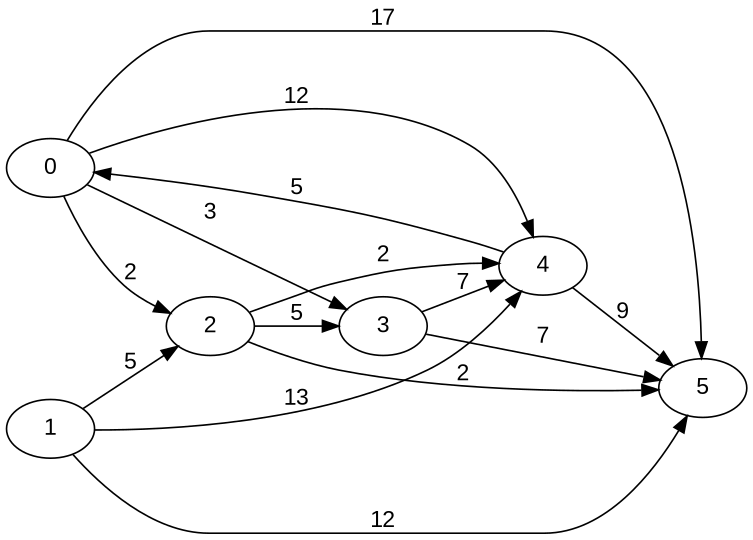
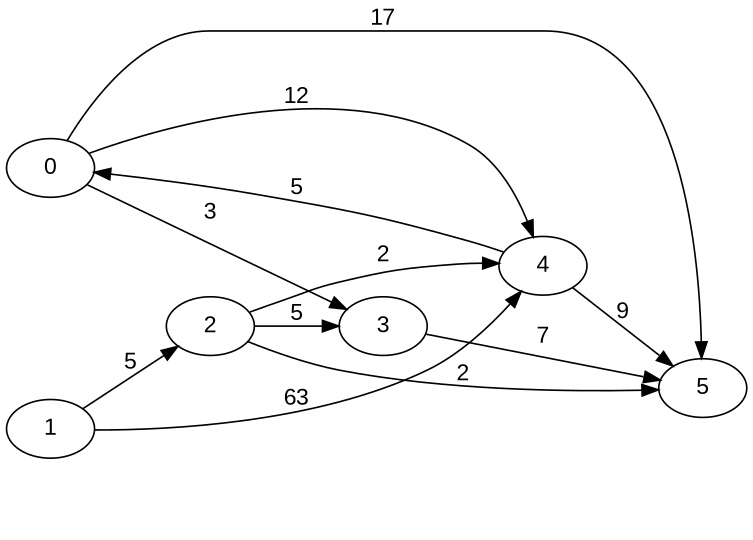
(101, 259) -> none
(455, 299) -> none
(297, 399) -> (297, 399)
(384, 533) -> none
